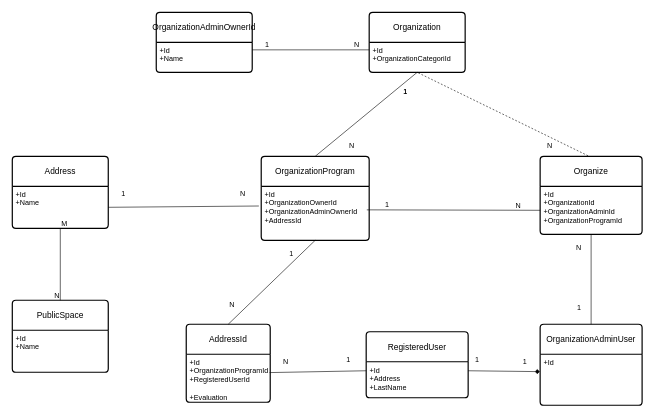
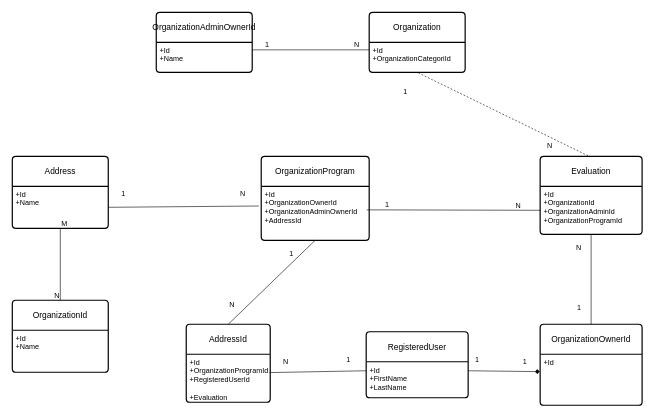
(366, 115) -> none
(591, 171) -> (591, 171)
(60, 315) -> (60, 315)
(591, 339) -> (591, 339)
(388, 379) -> (389, 379)
